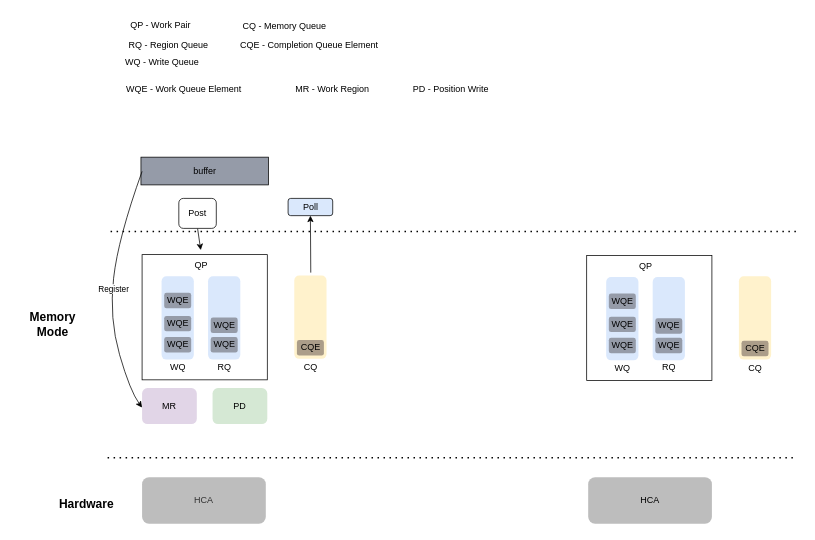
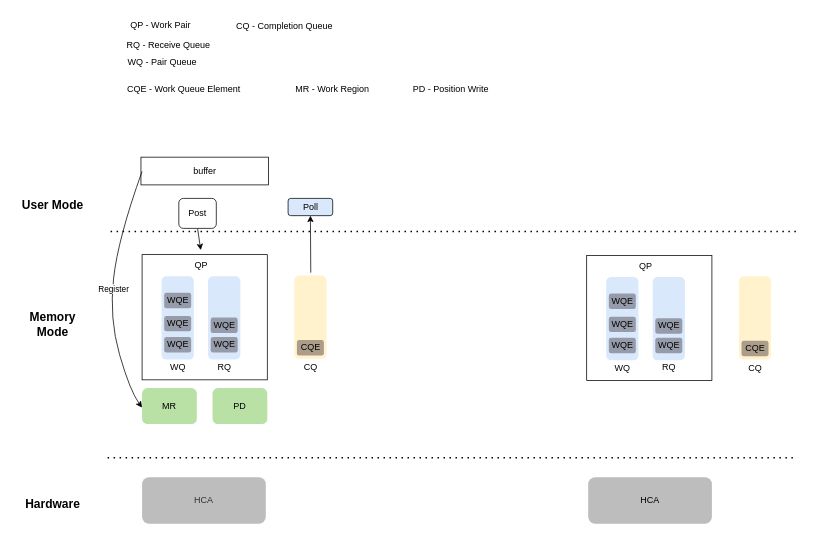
(285, 27) -> (285, 27)
(169, 45) -> (169, 45)
(309, 45) -> none
(162, 62) -> (162, 62)
(184, 90) -> (184, 90)
(205, 171) -> (205, 171)
none -> (53, 204)
(170, 406) -> (170, 406)
(240, 406) -> (240, 406)
(87, 504) -> (53, 504)
